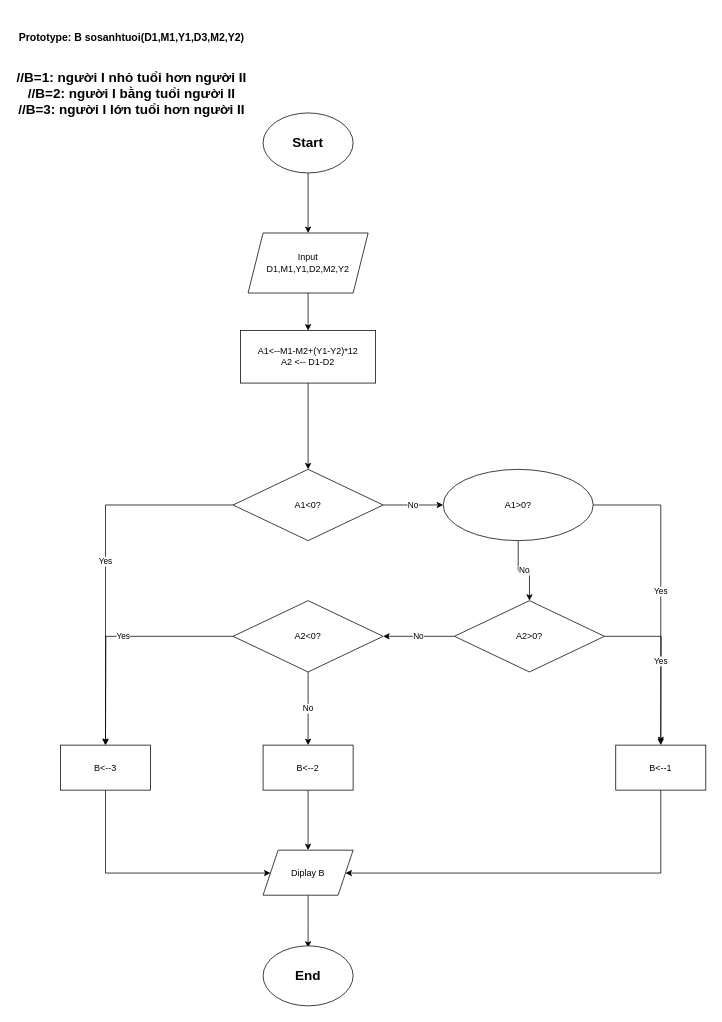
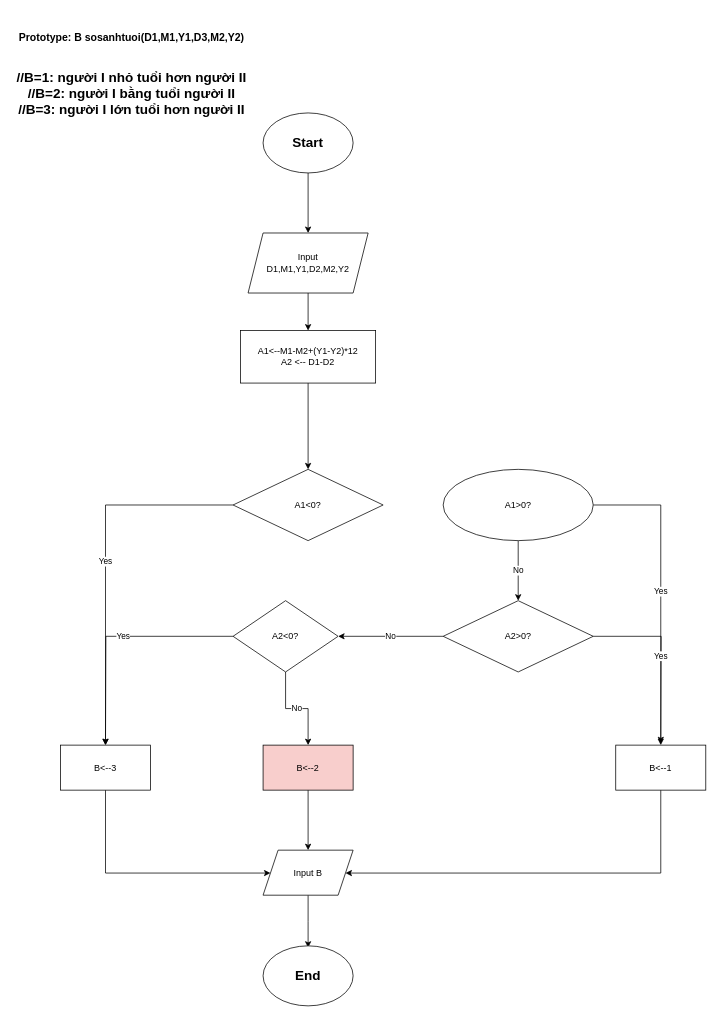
(412, 505) -> none
(308, 636) -> (285, 636)
(529, 636) -> (518, 636)
(308, 767) -> (308, 767)
(308, 873) -> (308, 873)
